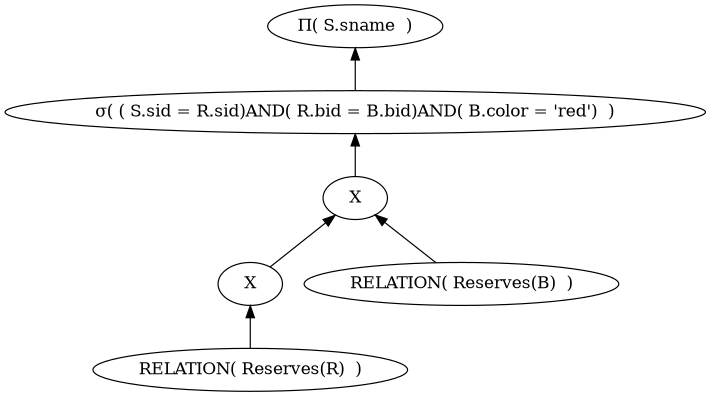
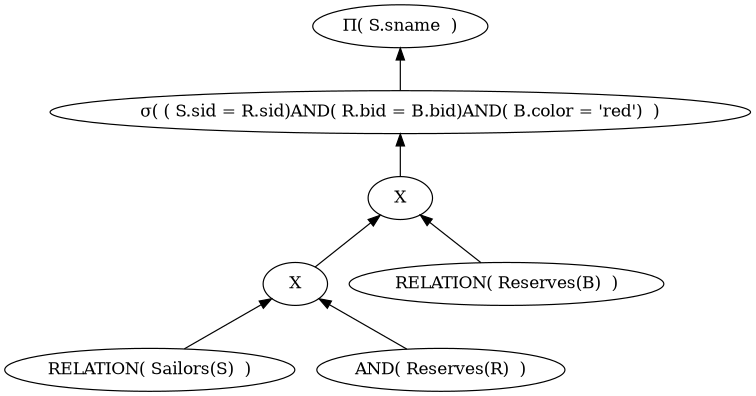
none -> (150, 370)
(250, 370) -> (441, 370)
